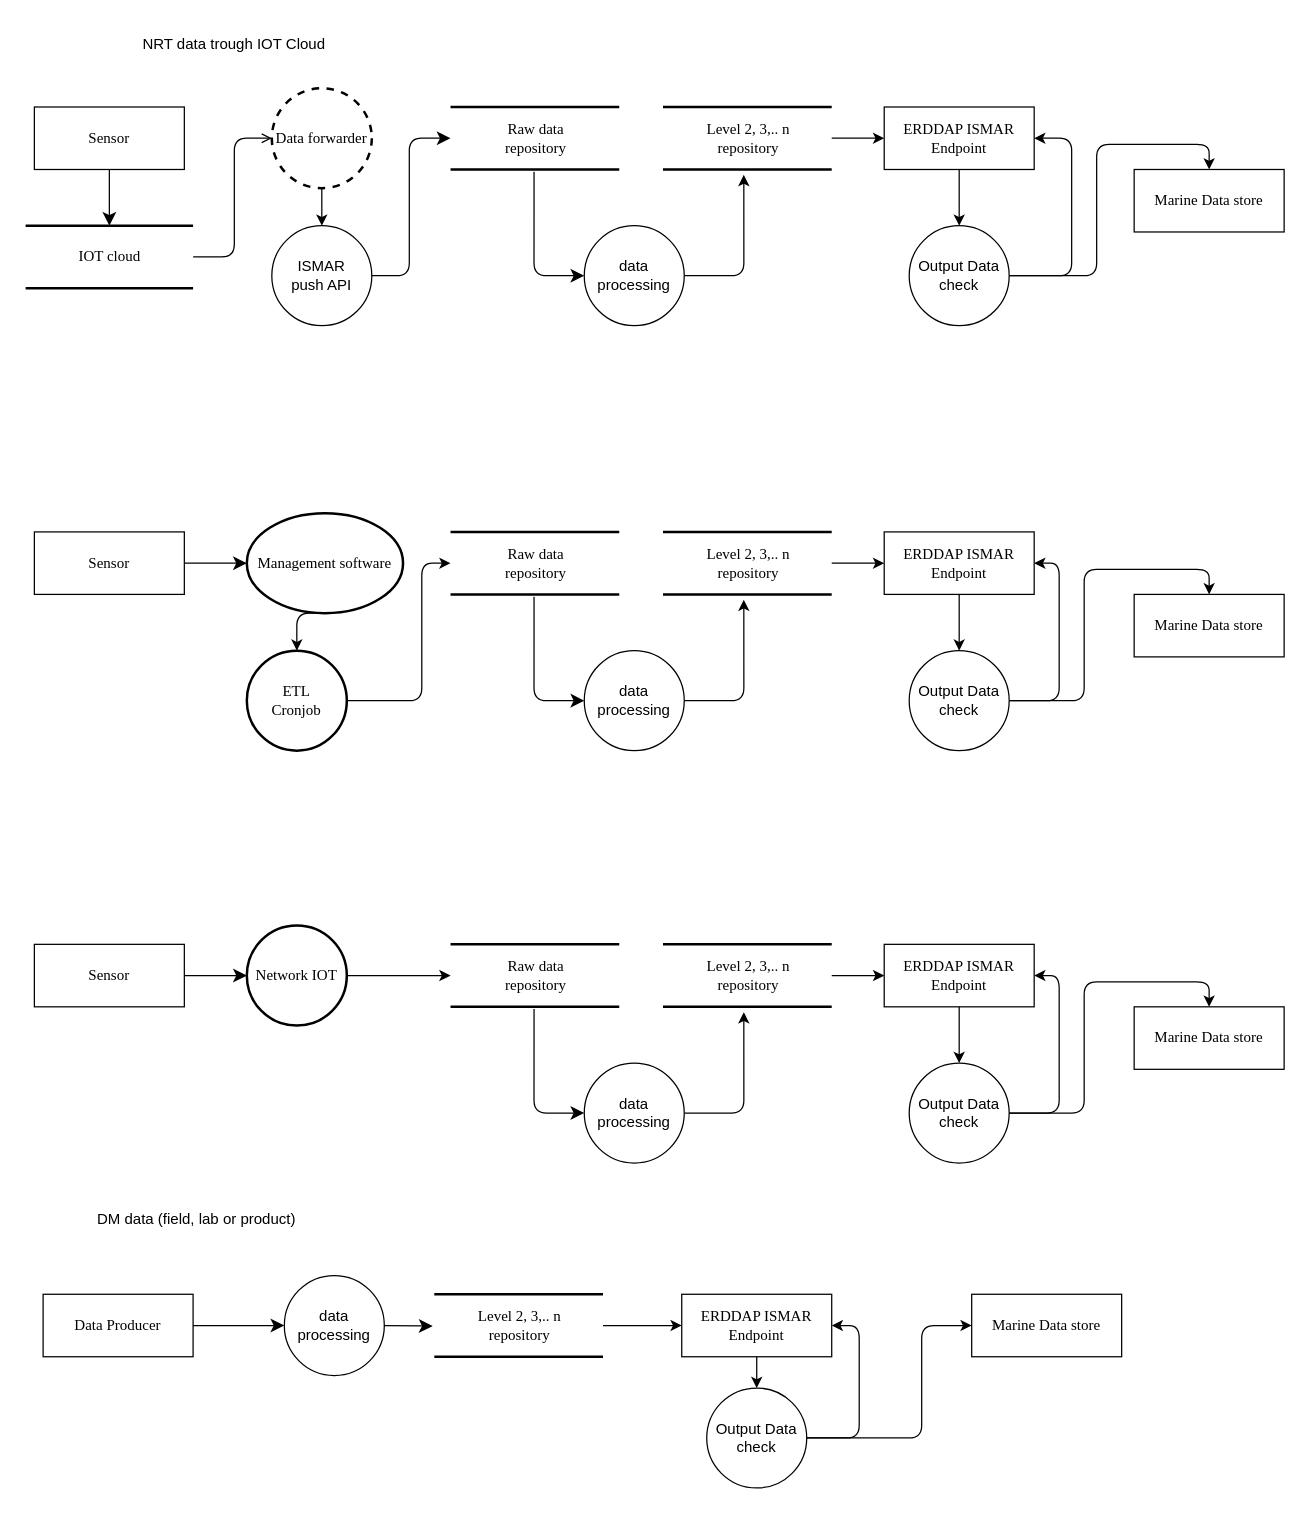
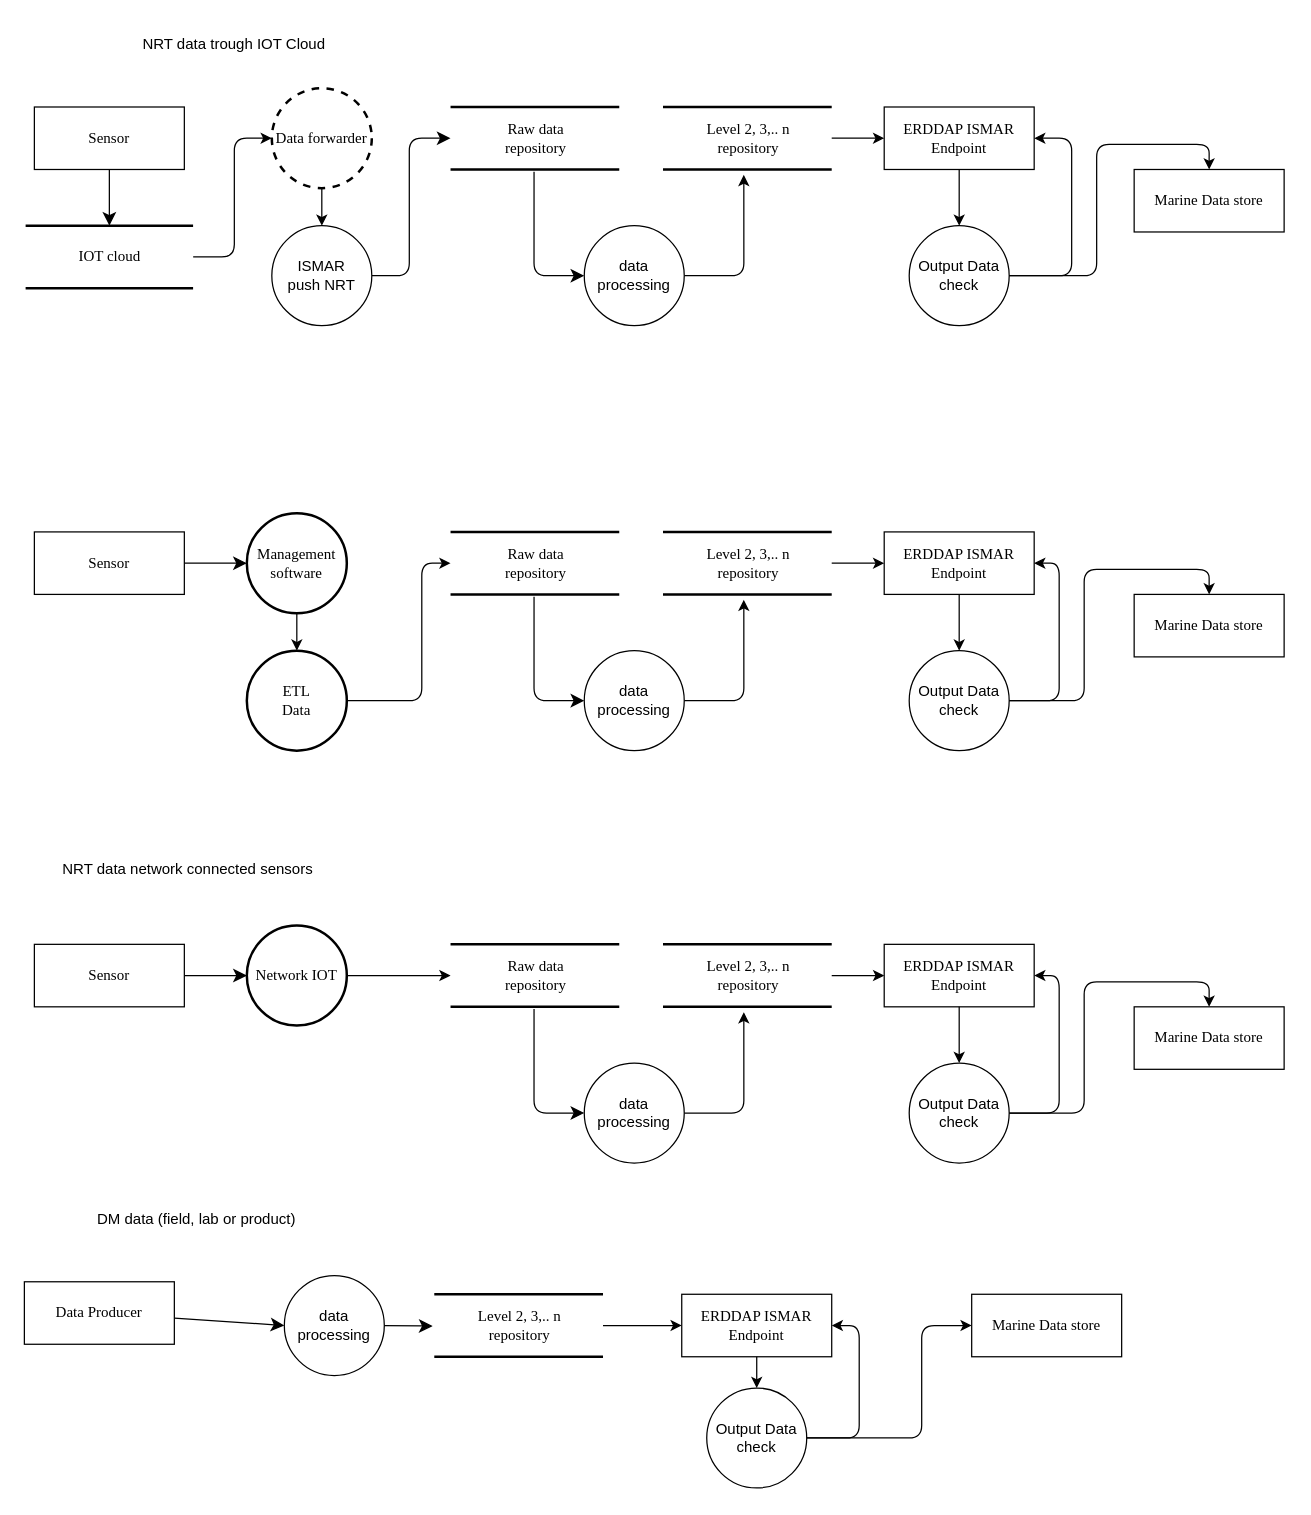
(264, 138) -> (262, 138)
(322, 276) -> (322, 276)
(325, 563) -> (297, 563)
(297, 701) -> (297, 701)
none -> (188, 869)
(118, 1326) -> (99, 1313)
